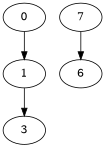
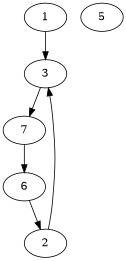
(24, 17) -> none
none -> (102, 17)
none -> (36, 98)
none -> (46, 243)
